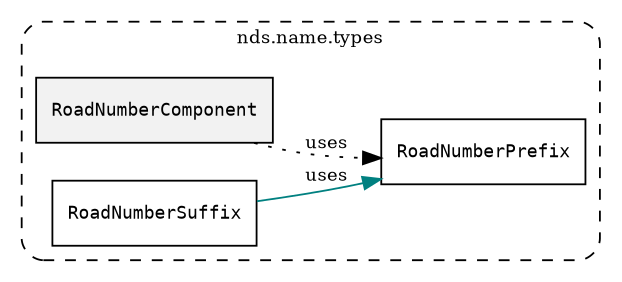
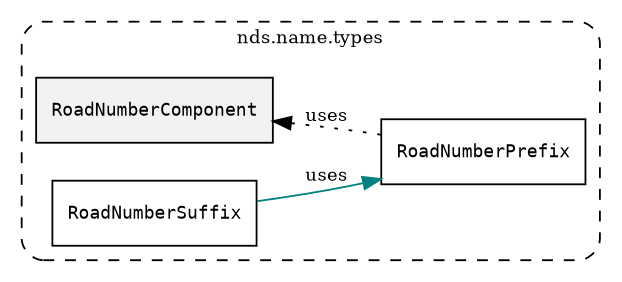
(308, 154) -> (336, 128)
